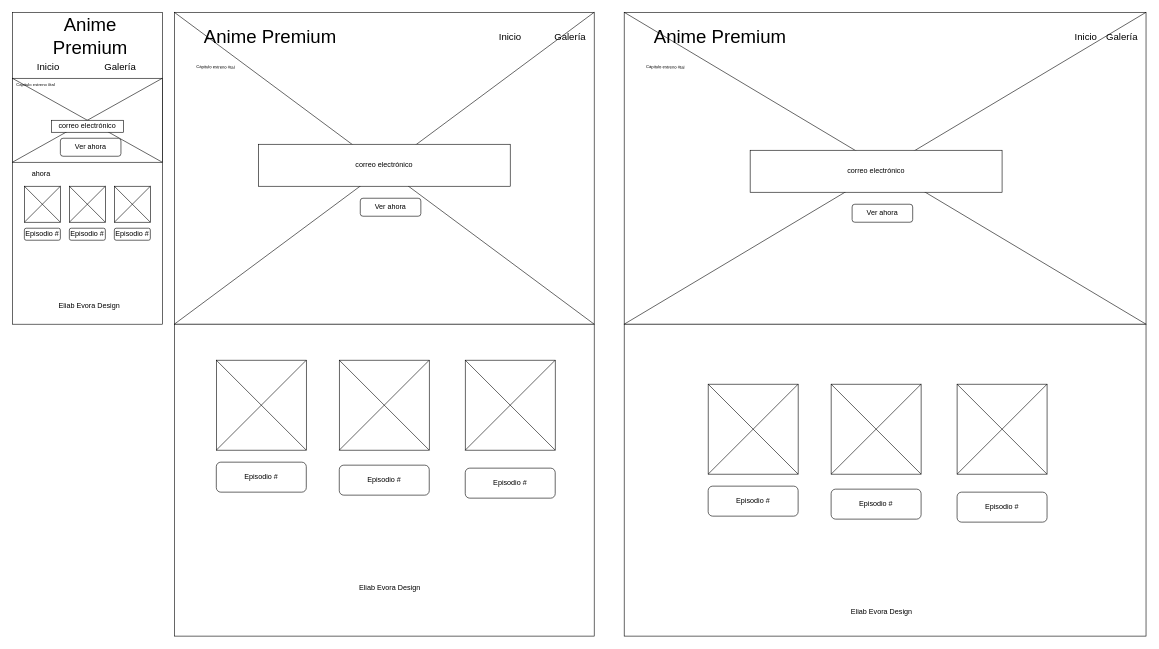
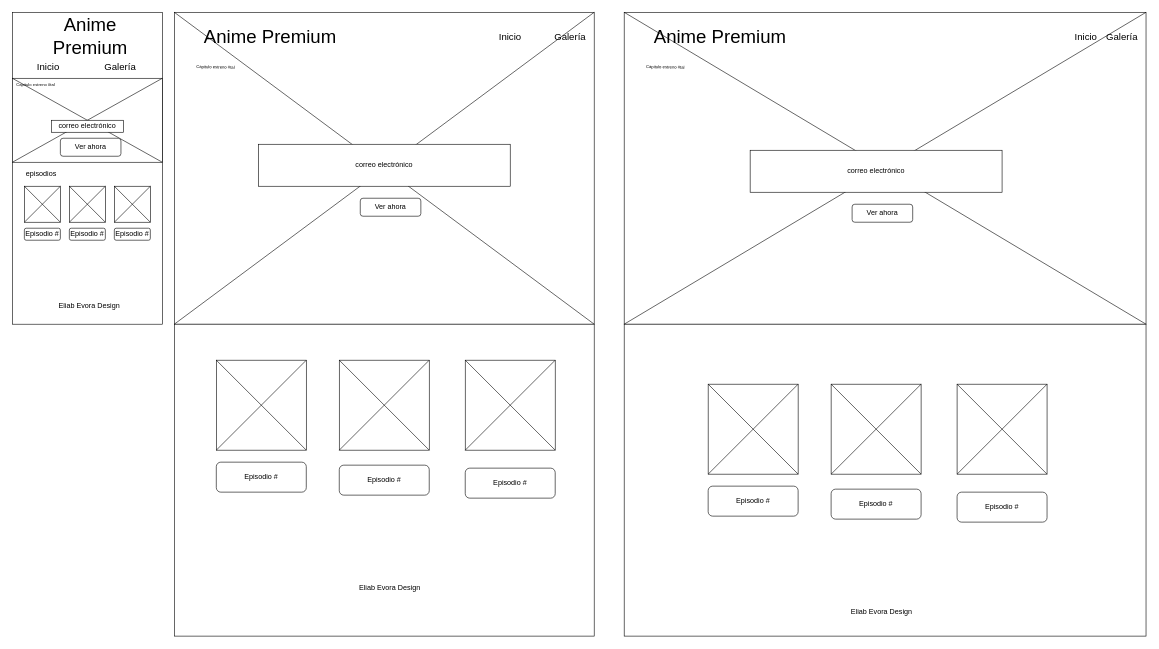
(42, 174) -> (42, 174)
